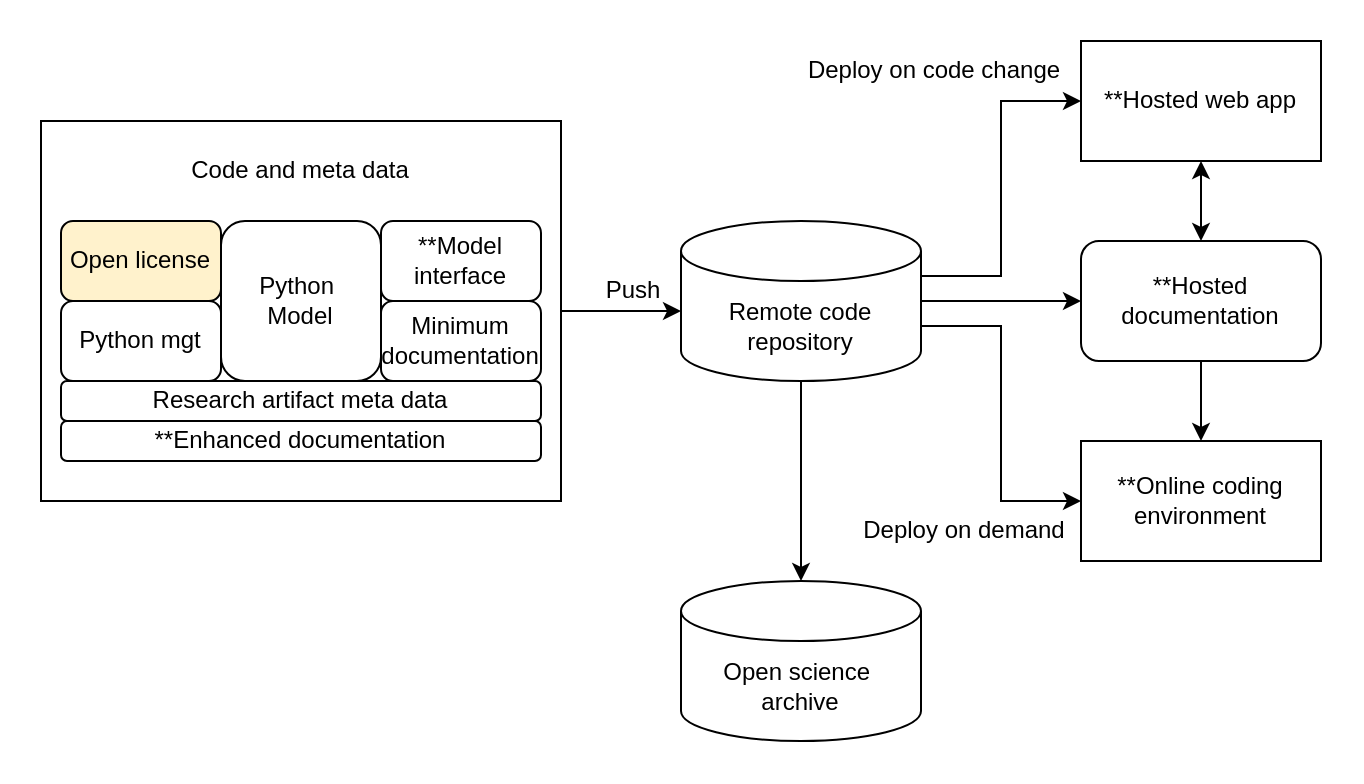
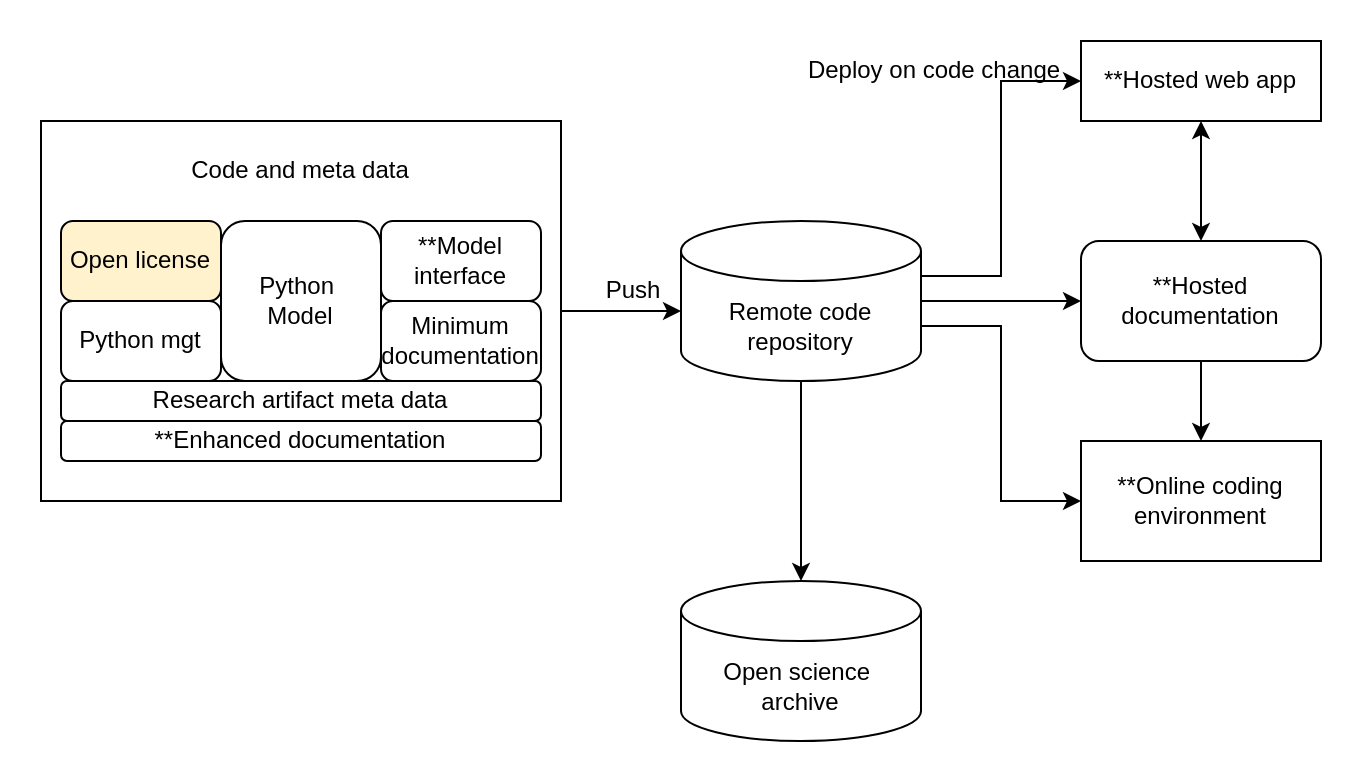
(1201, 101) -> (1201, 81)
(965, 531) -> none
